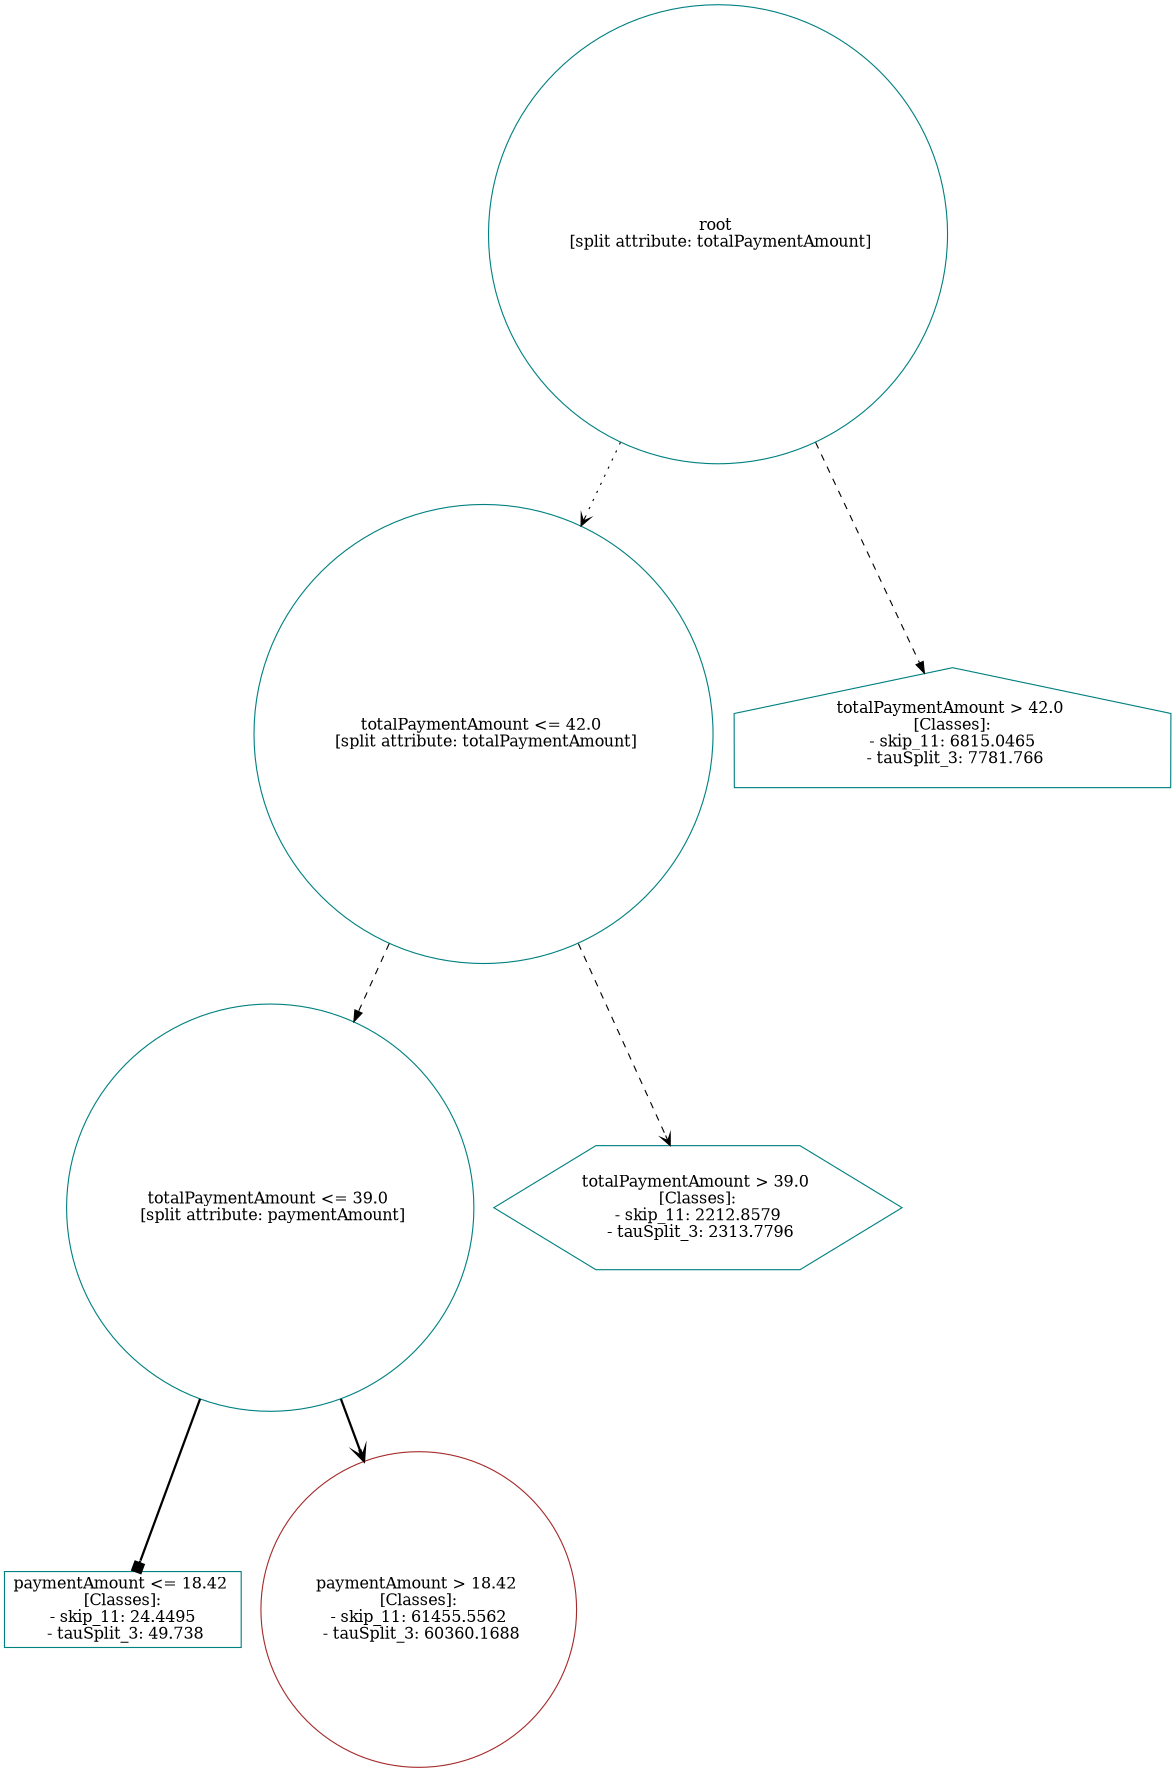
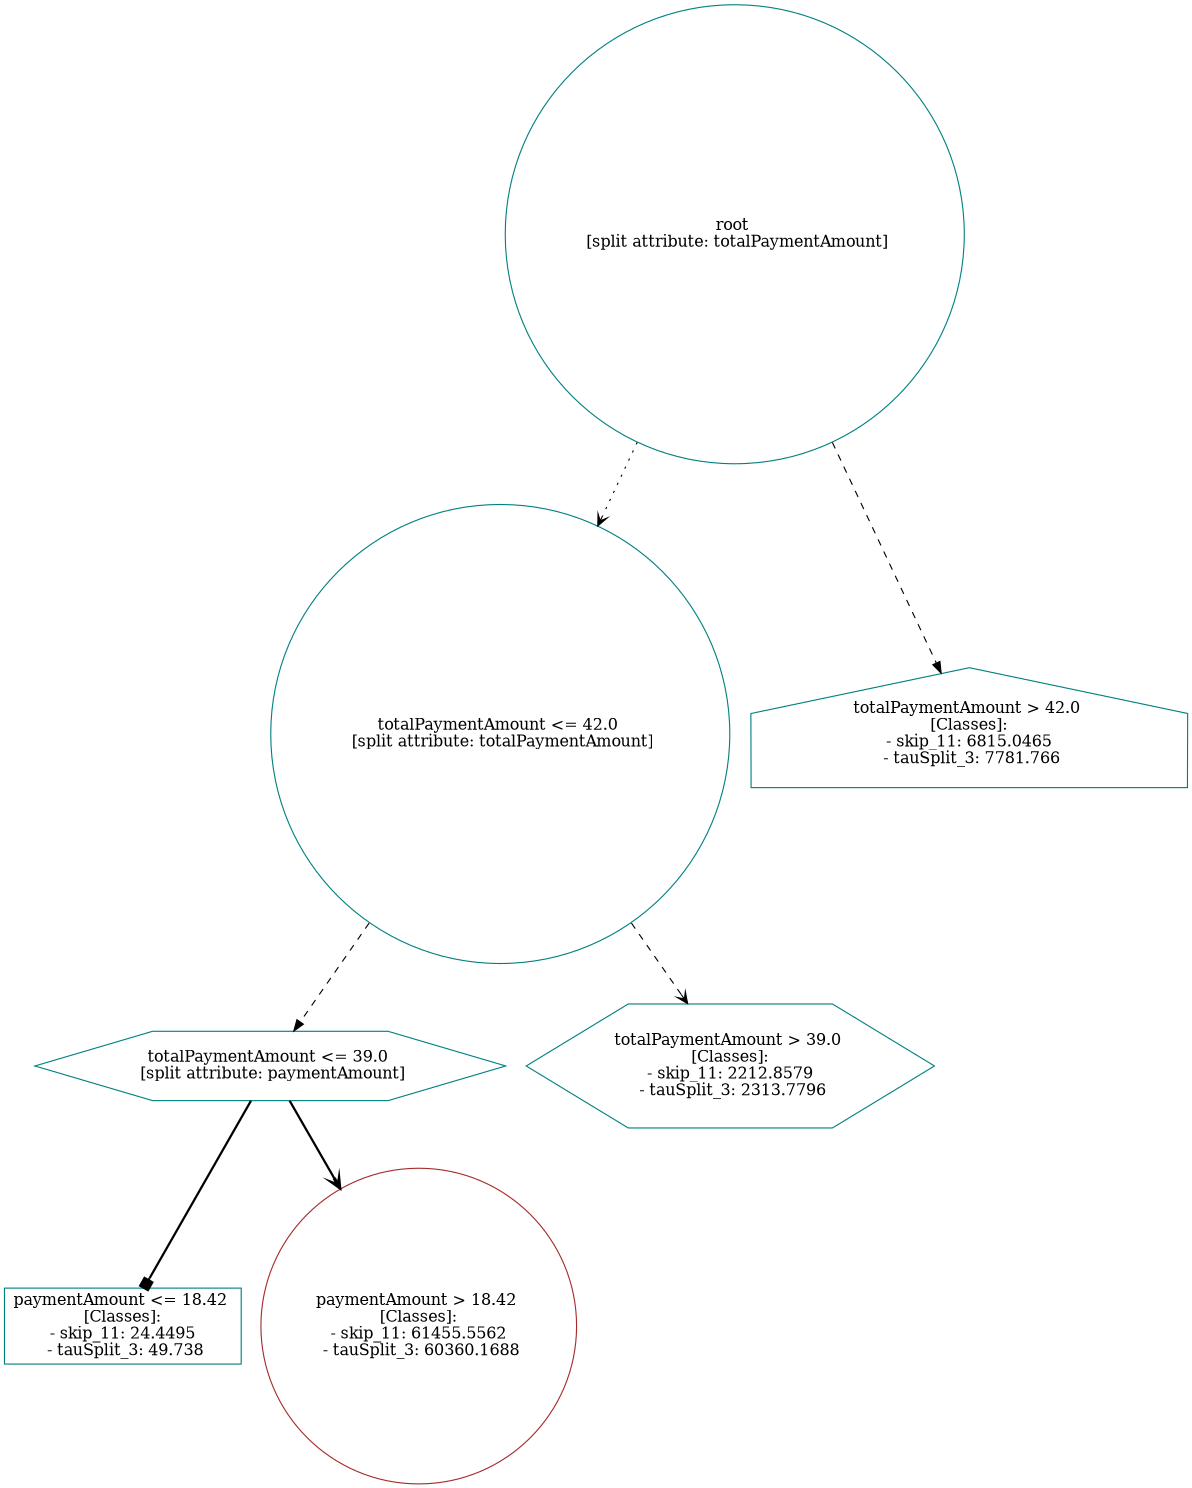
(270, 1208) -> (270, 1066)
